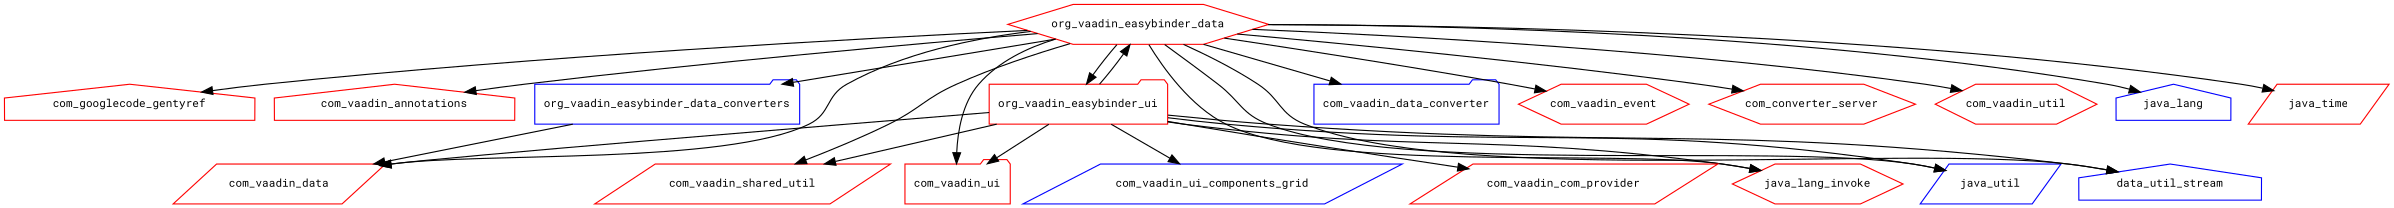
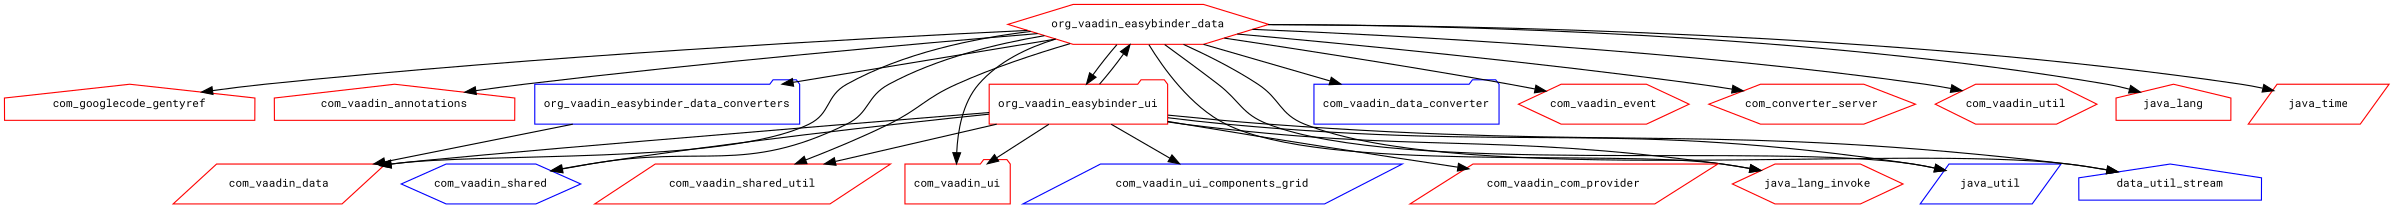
(2173, 104) -> (2173, 104)
none -> (491, 184)
